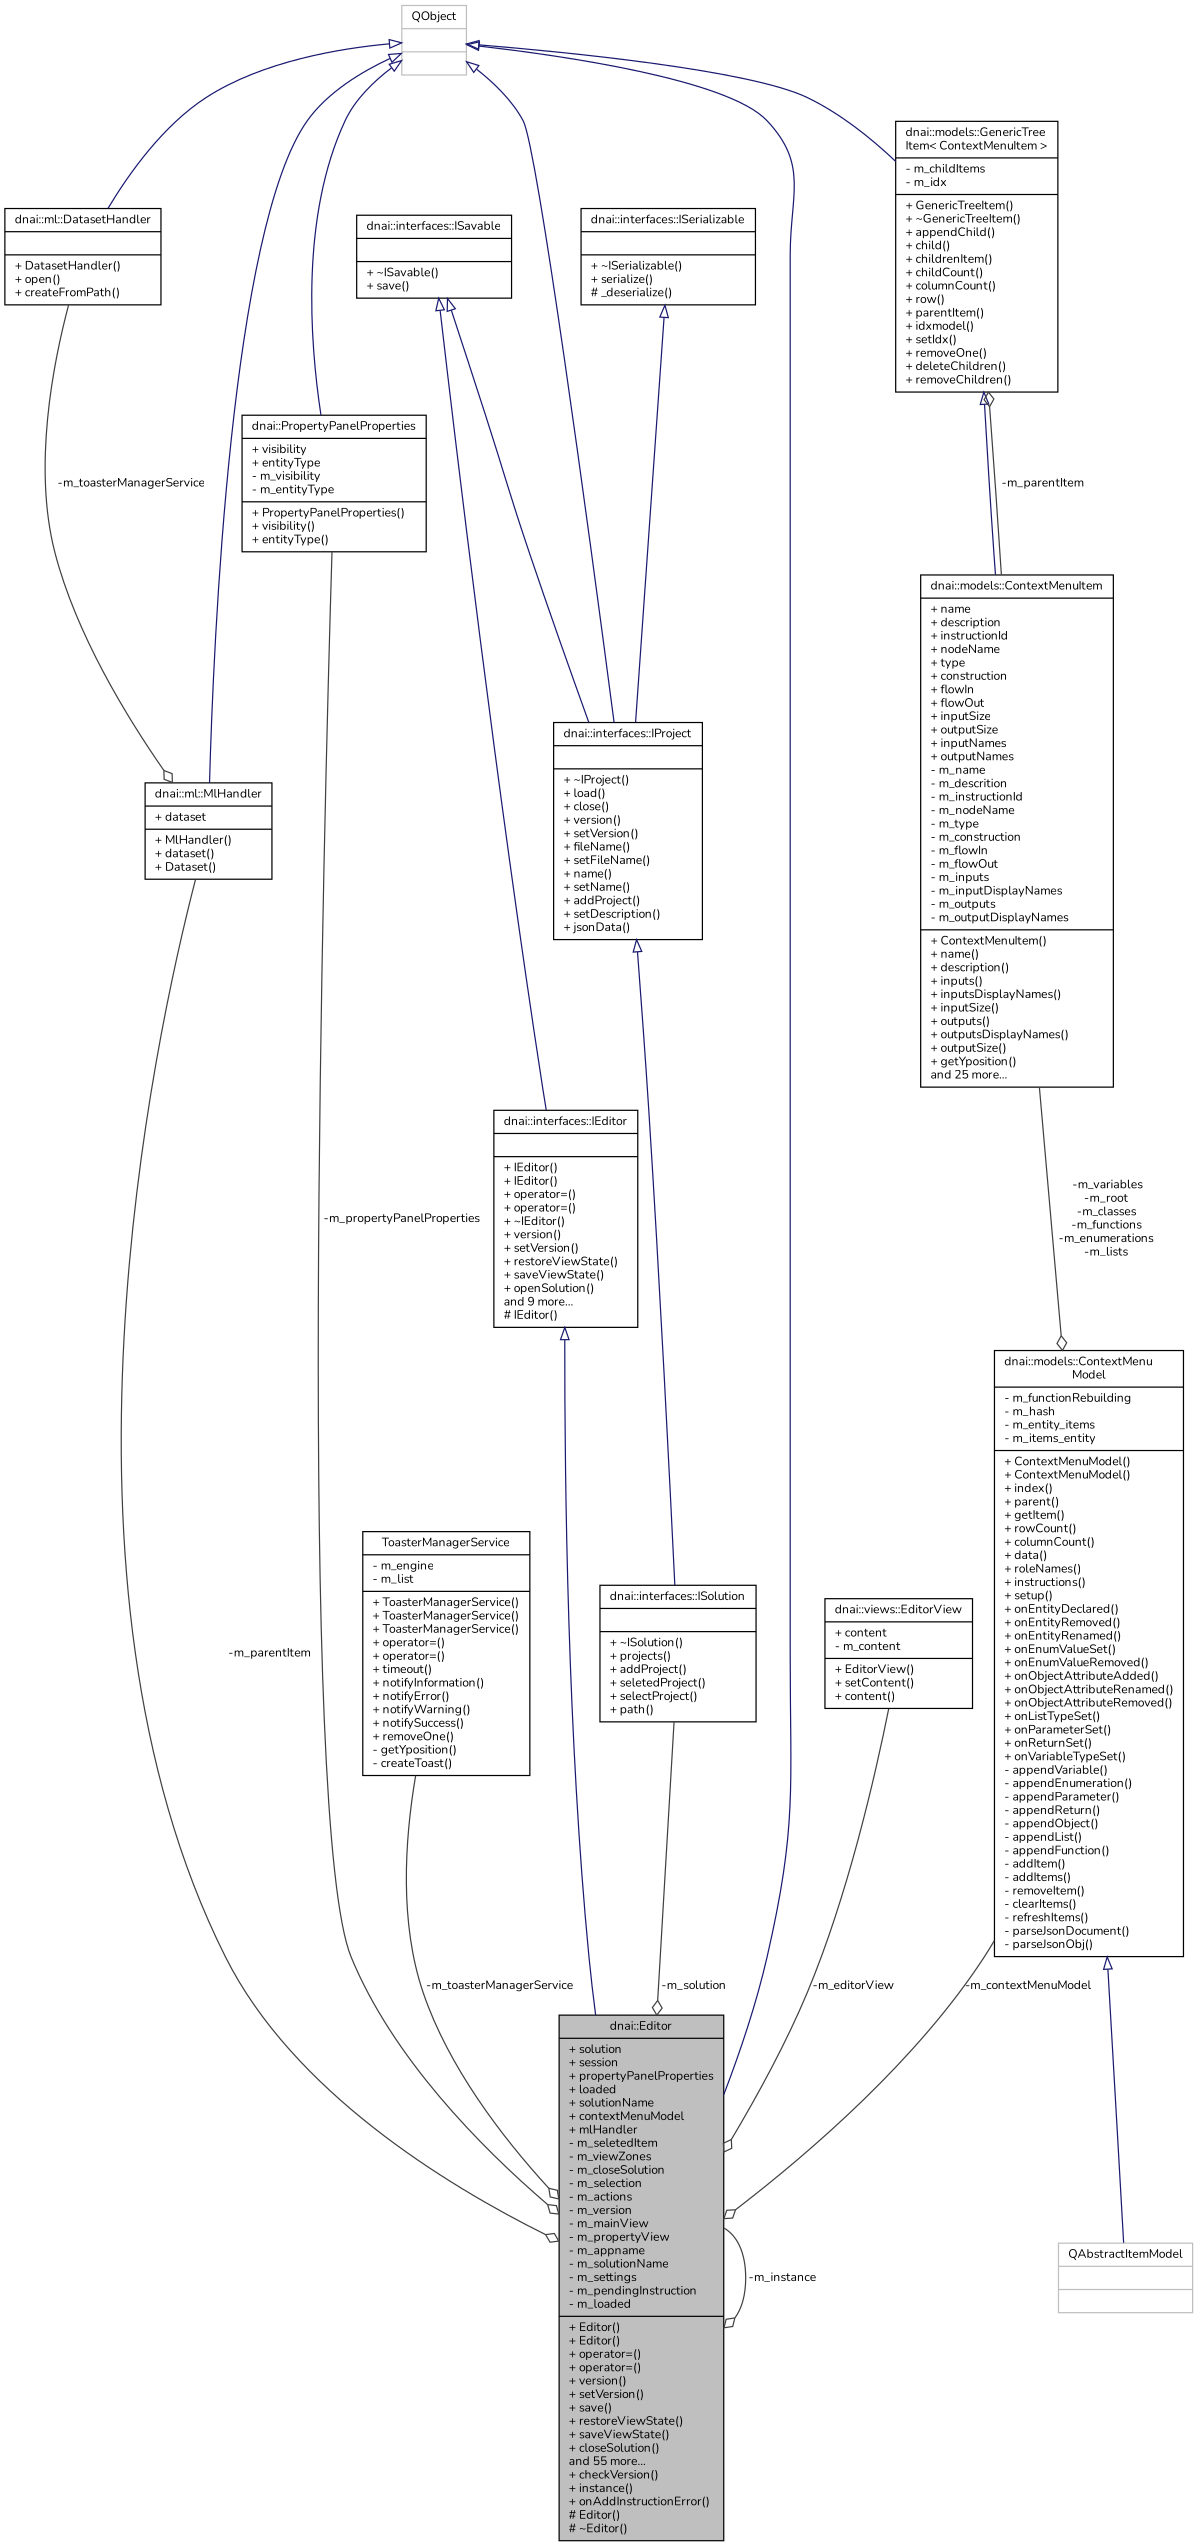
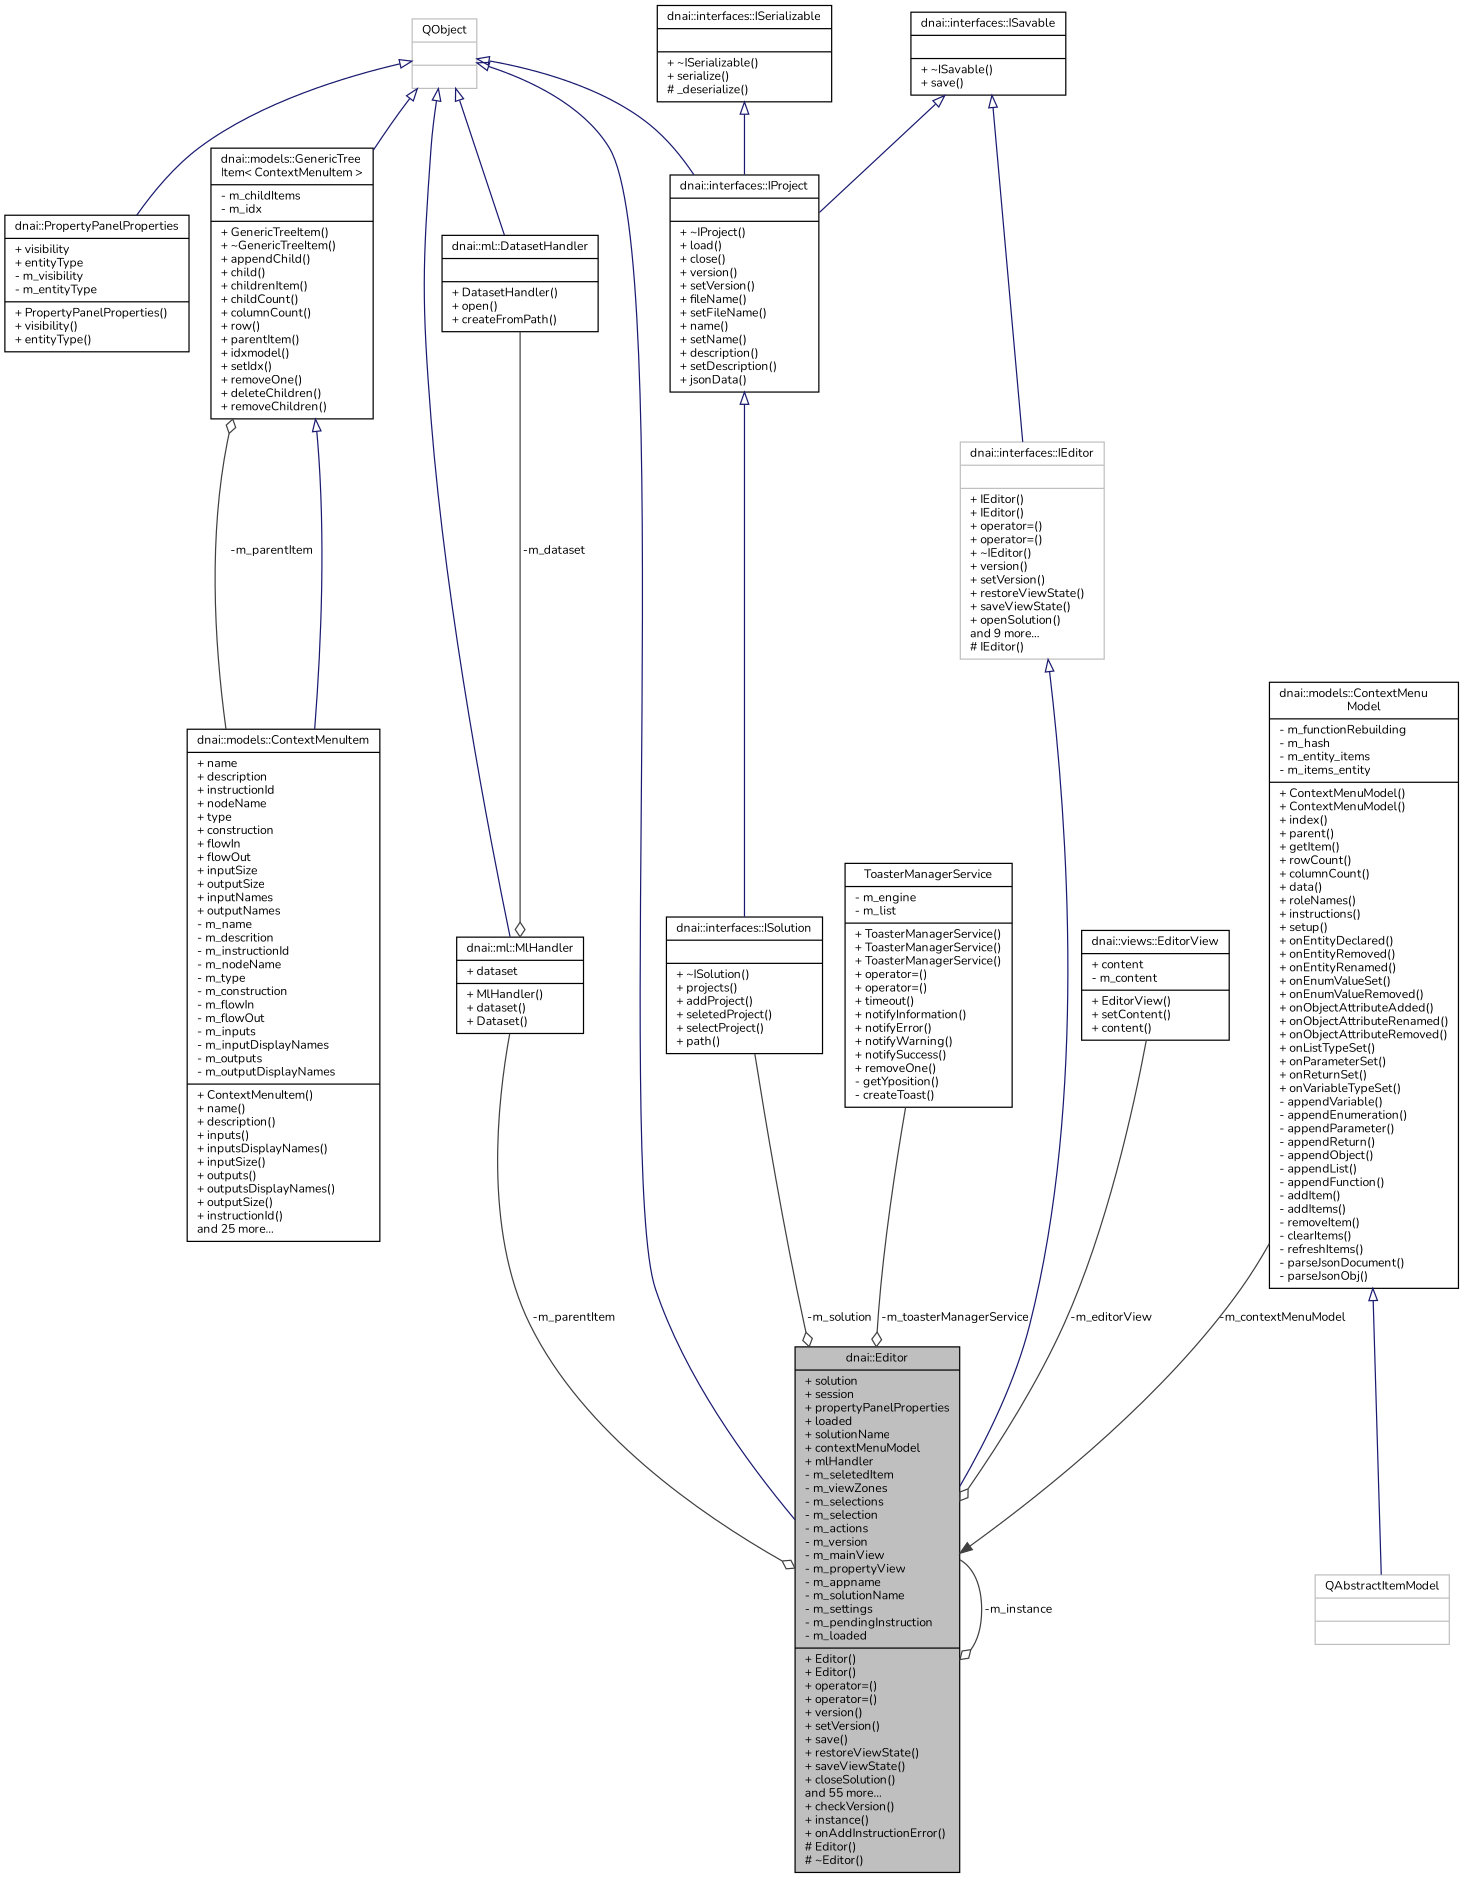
(130, 484) -> (553, 551)
(602, 901) -> (719, 353)
(974, 1062) -> (240, 1216)
(1050, 1211) -> none
(566, 1219) -> (1032, 551)
(319, 1415) -> none
(877, 2086) -> (1135, 1409)
(617, 2170) -> (844, 1502)
